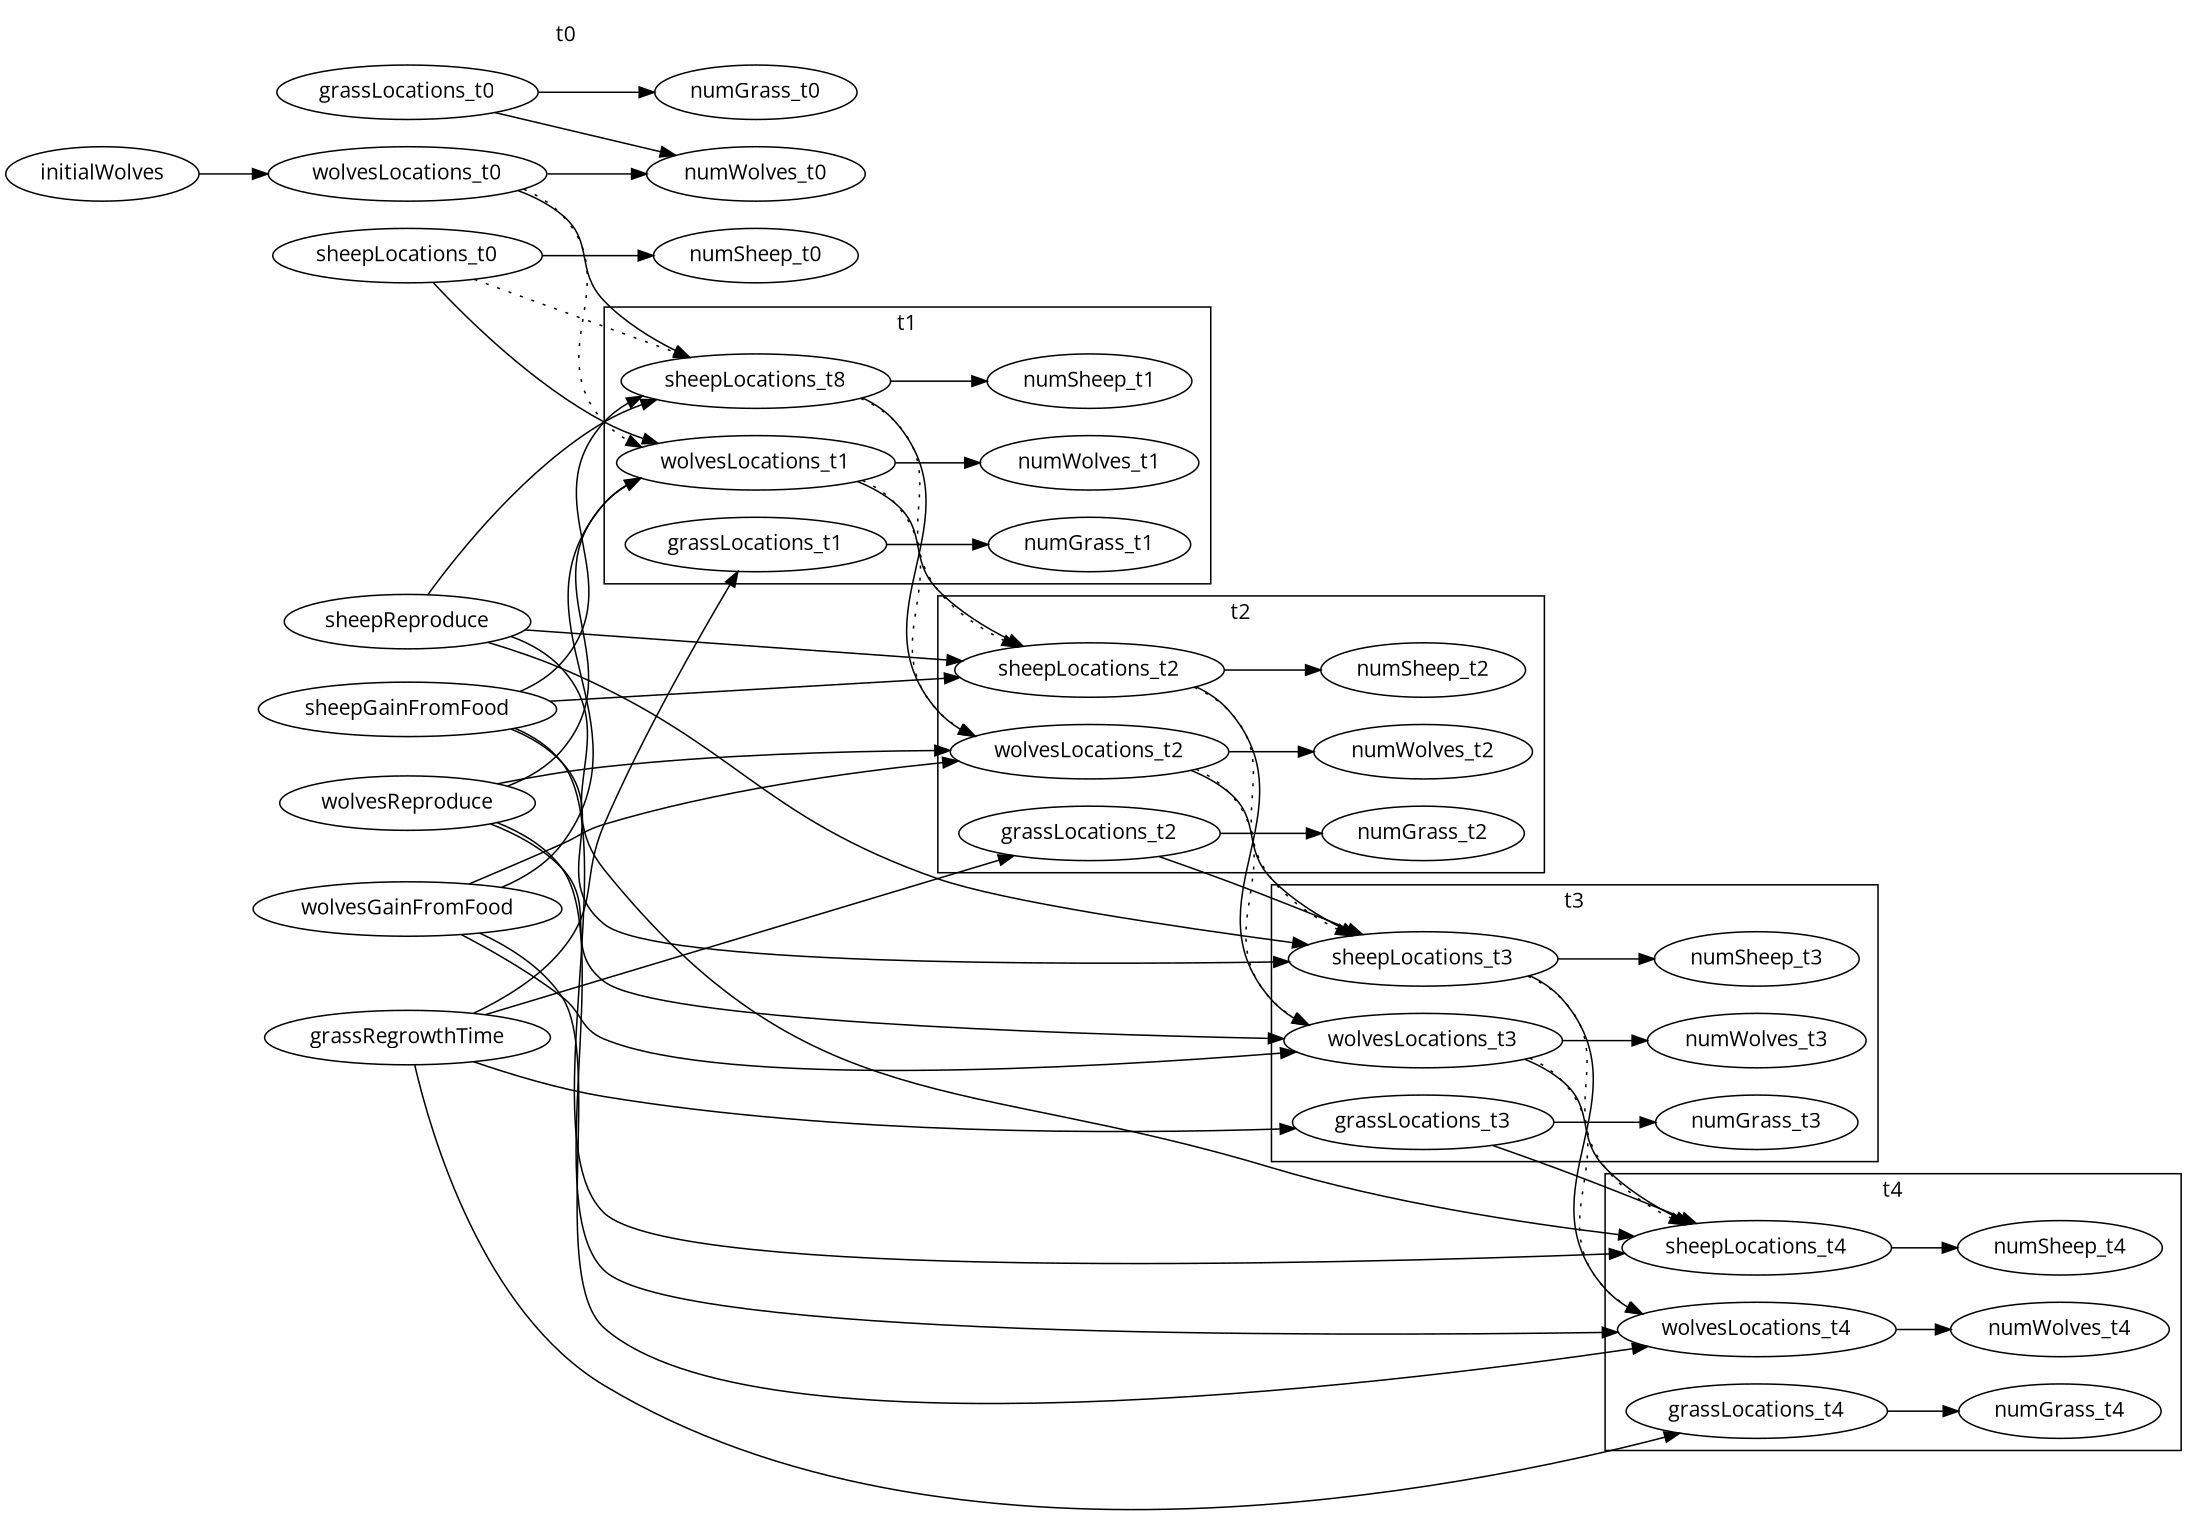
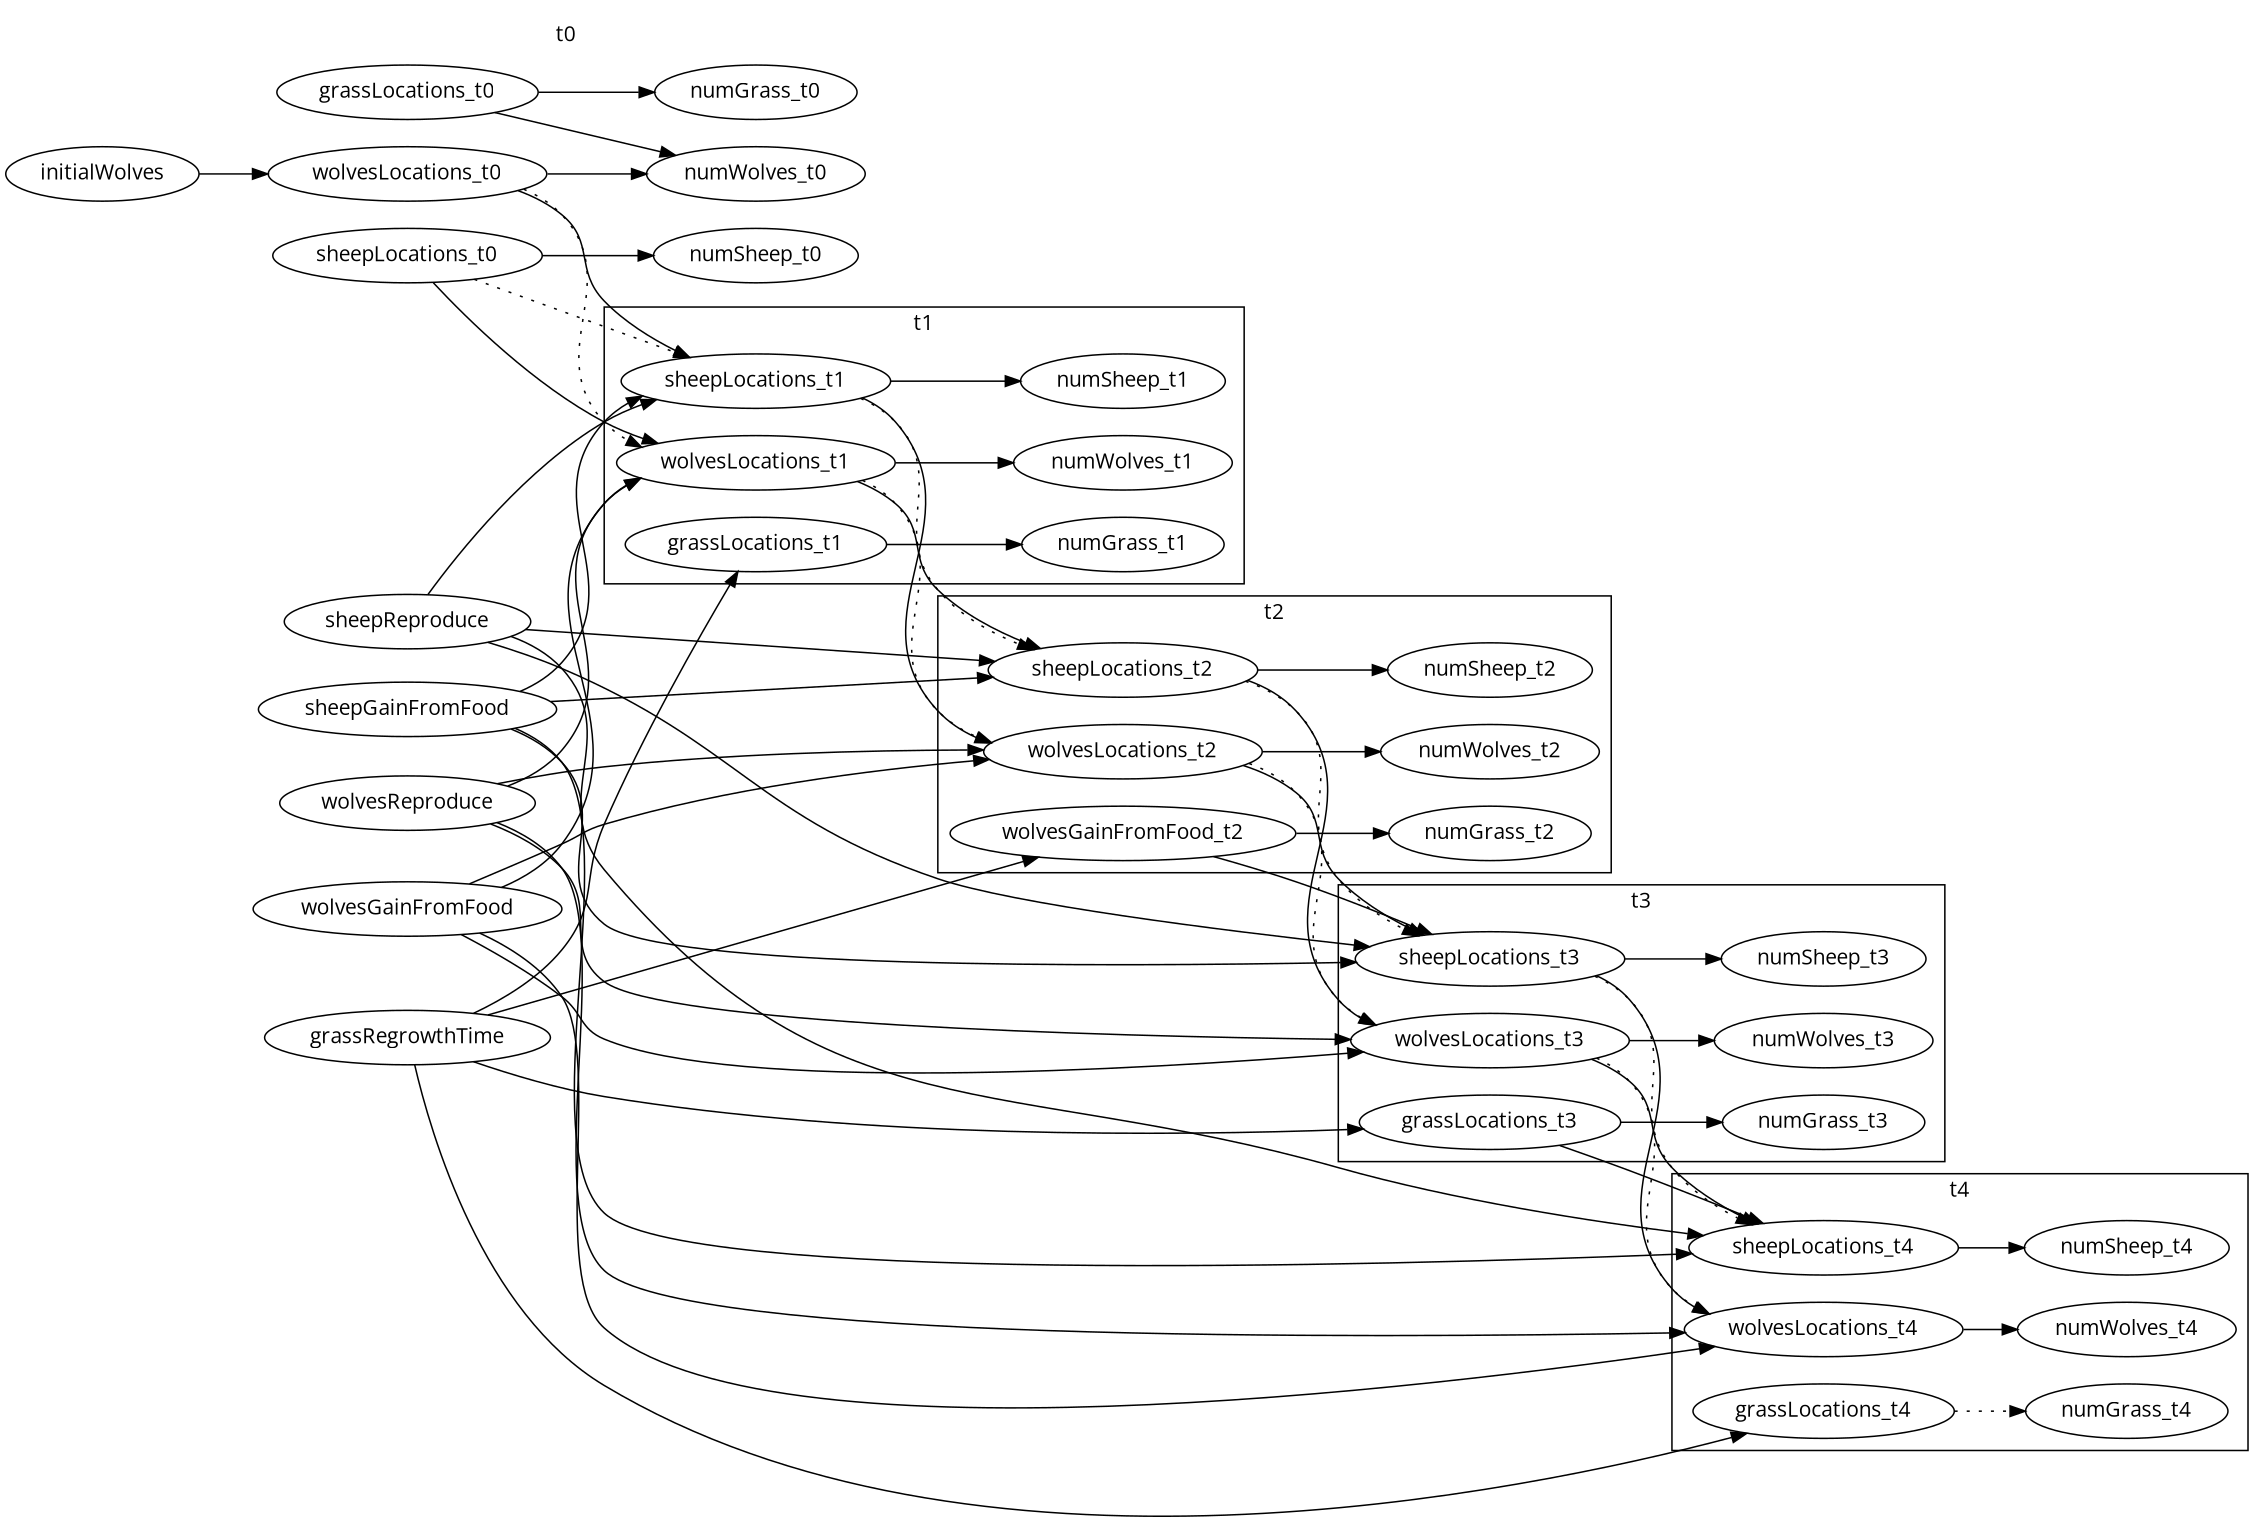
(756, 381) -> (756, 381)
(1090, 833) -> (1123, 833)
(1915, 1411) -> (1982, 1411)
